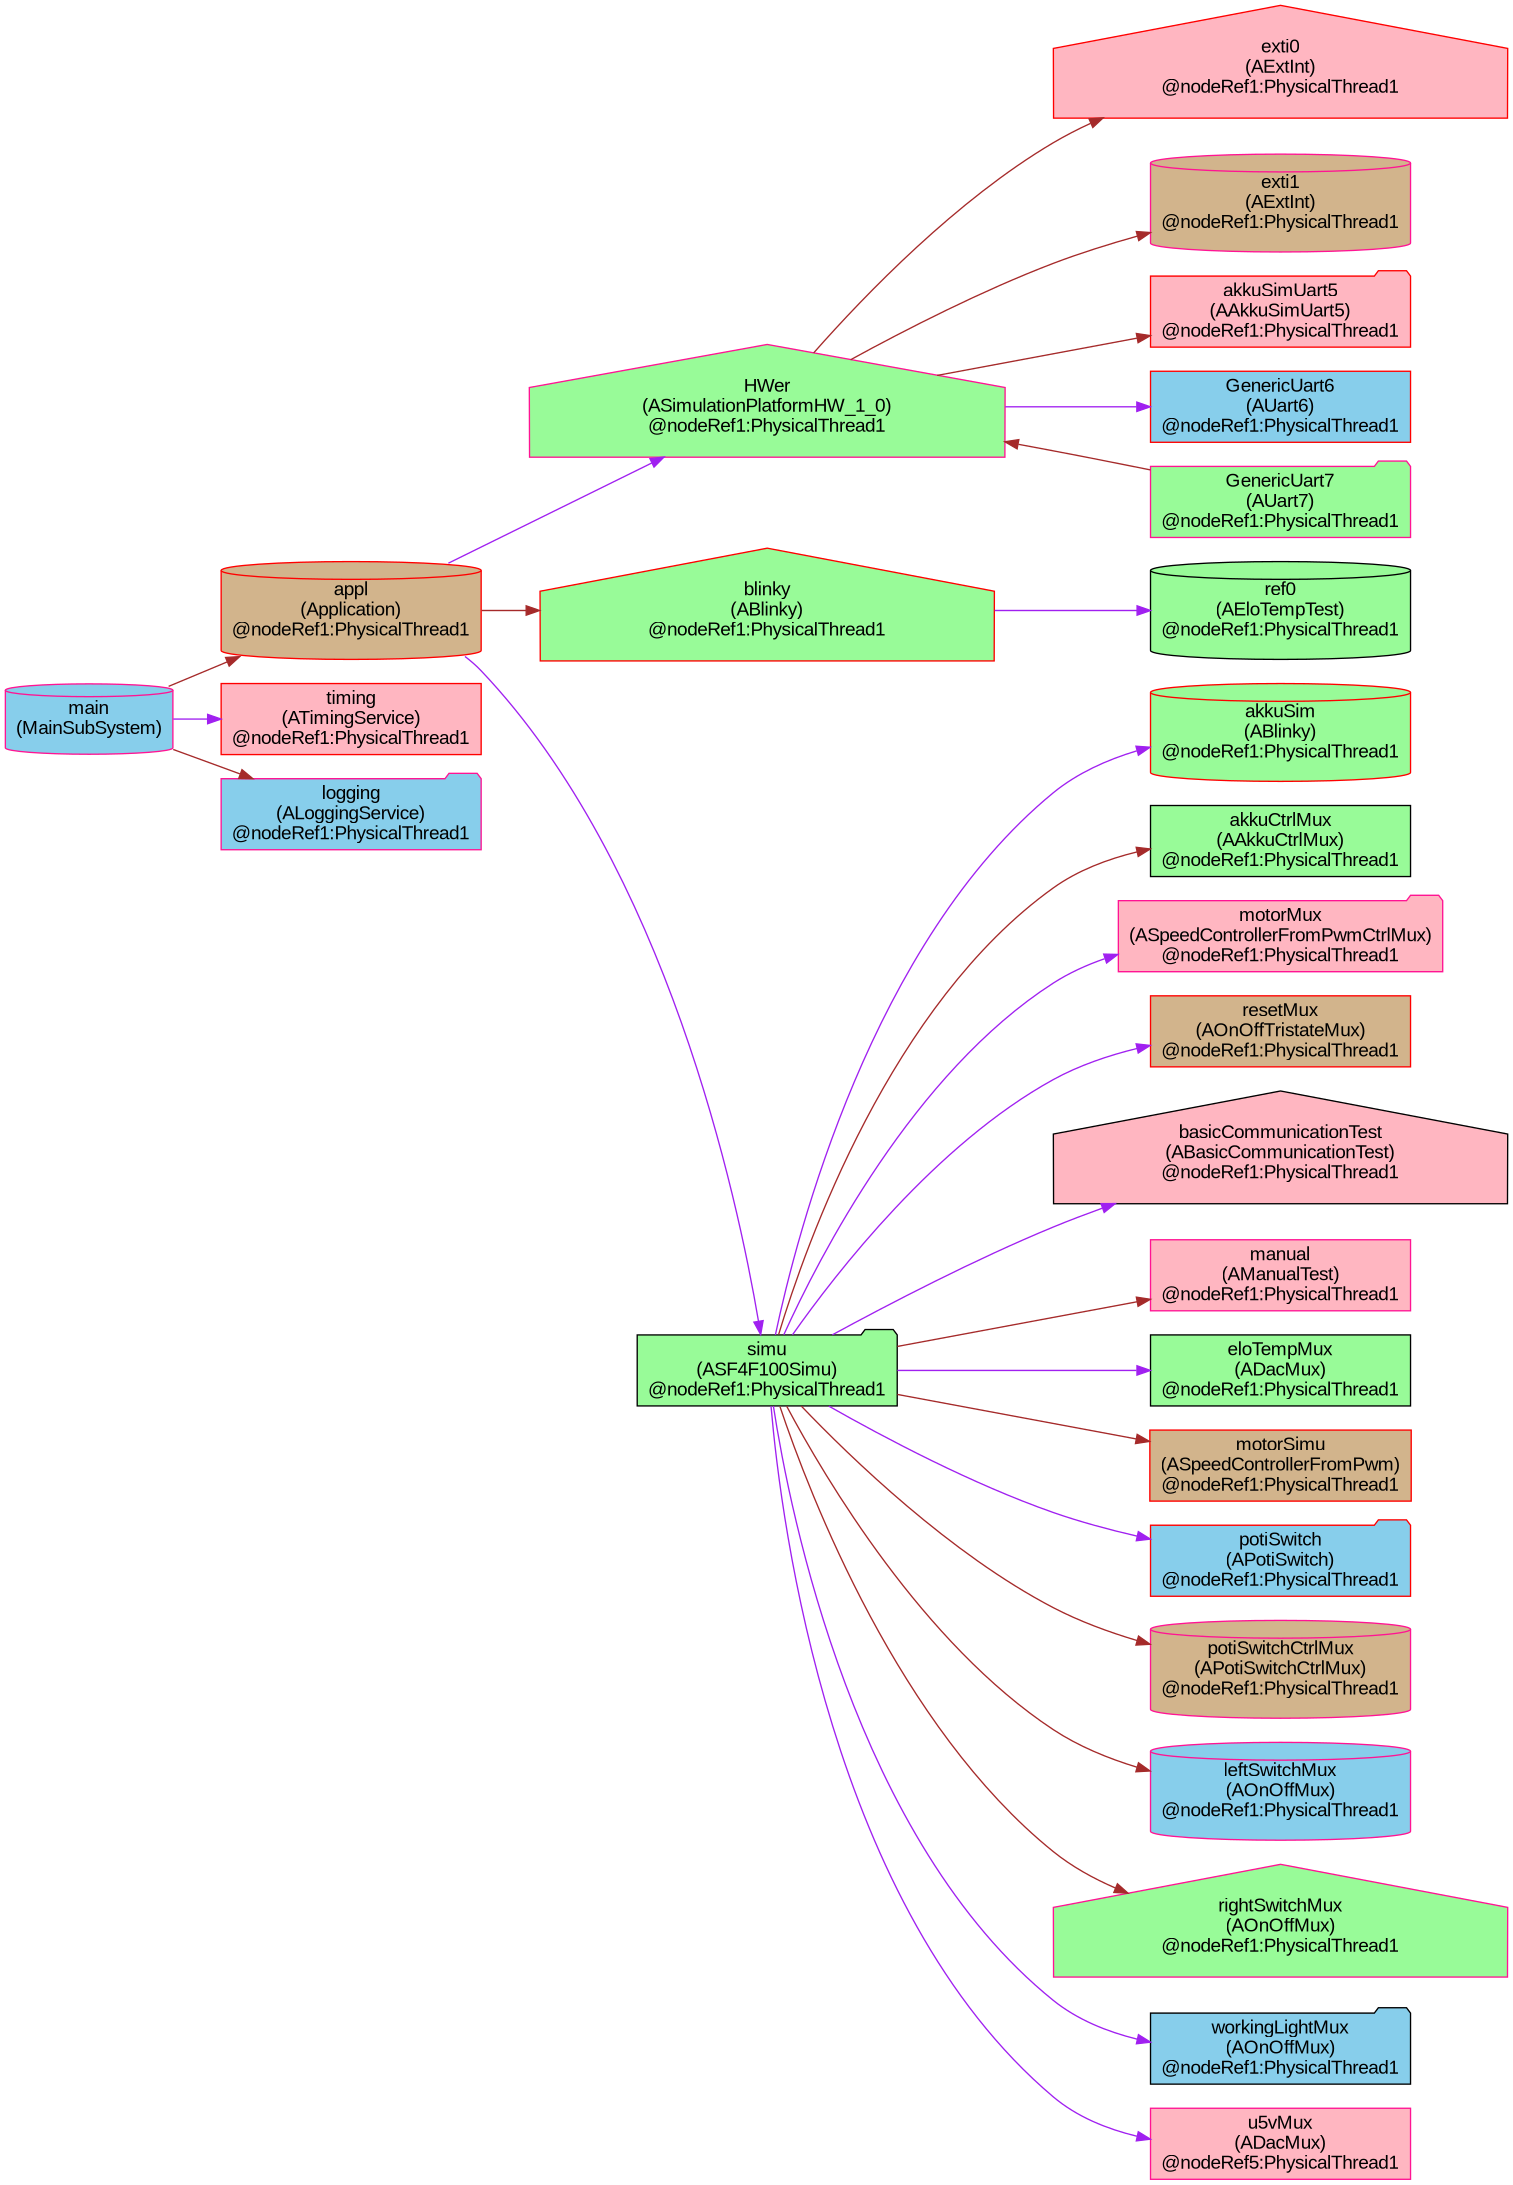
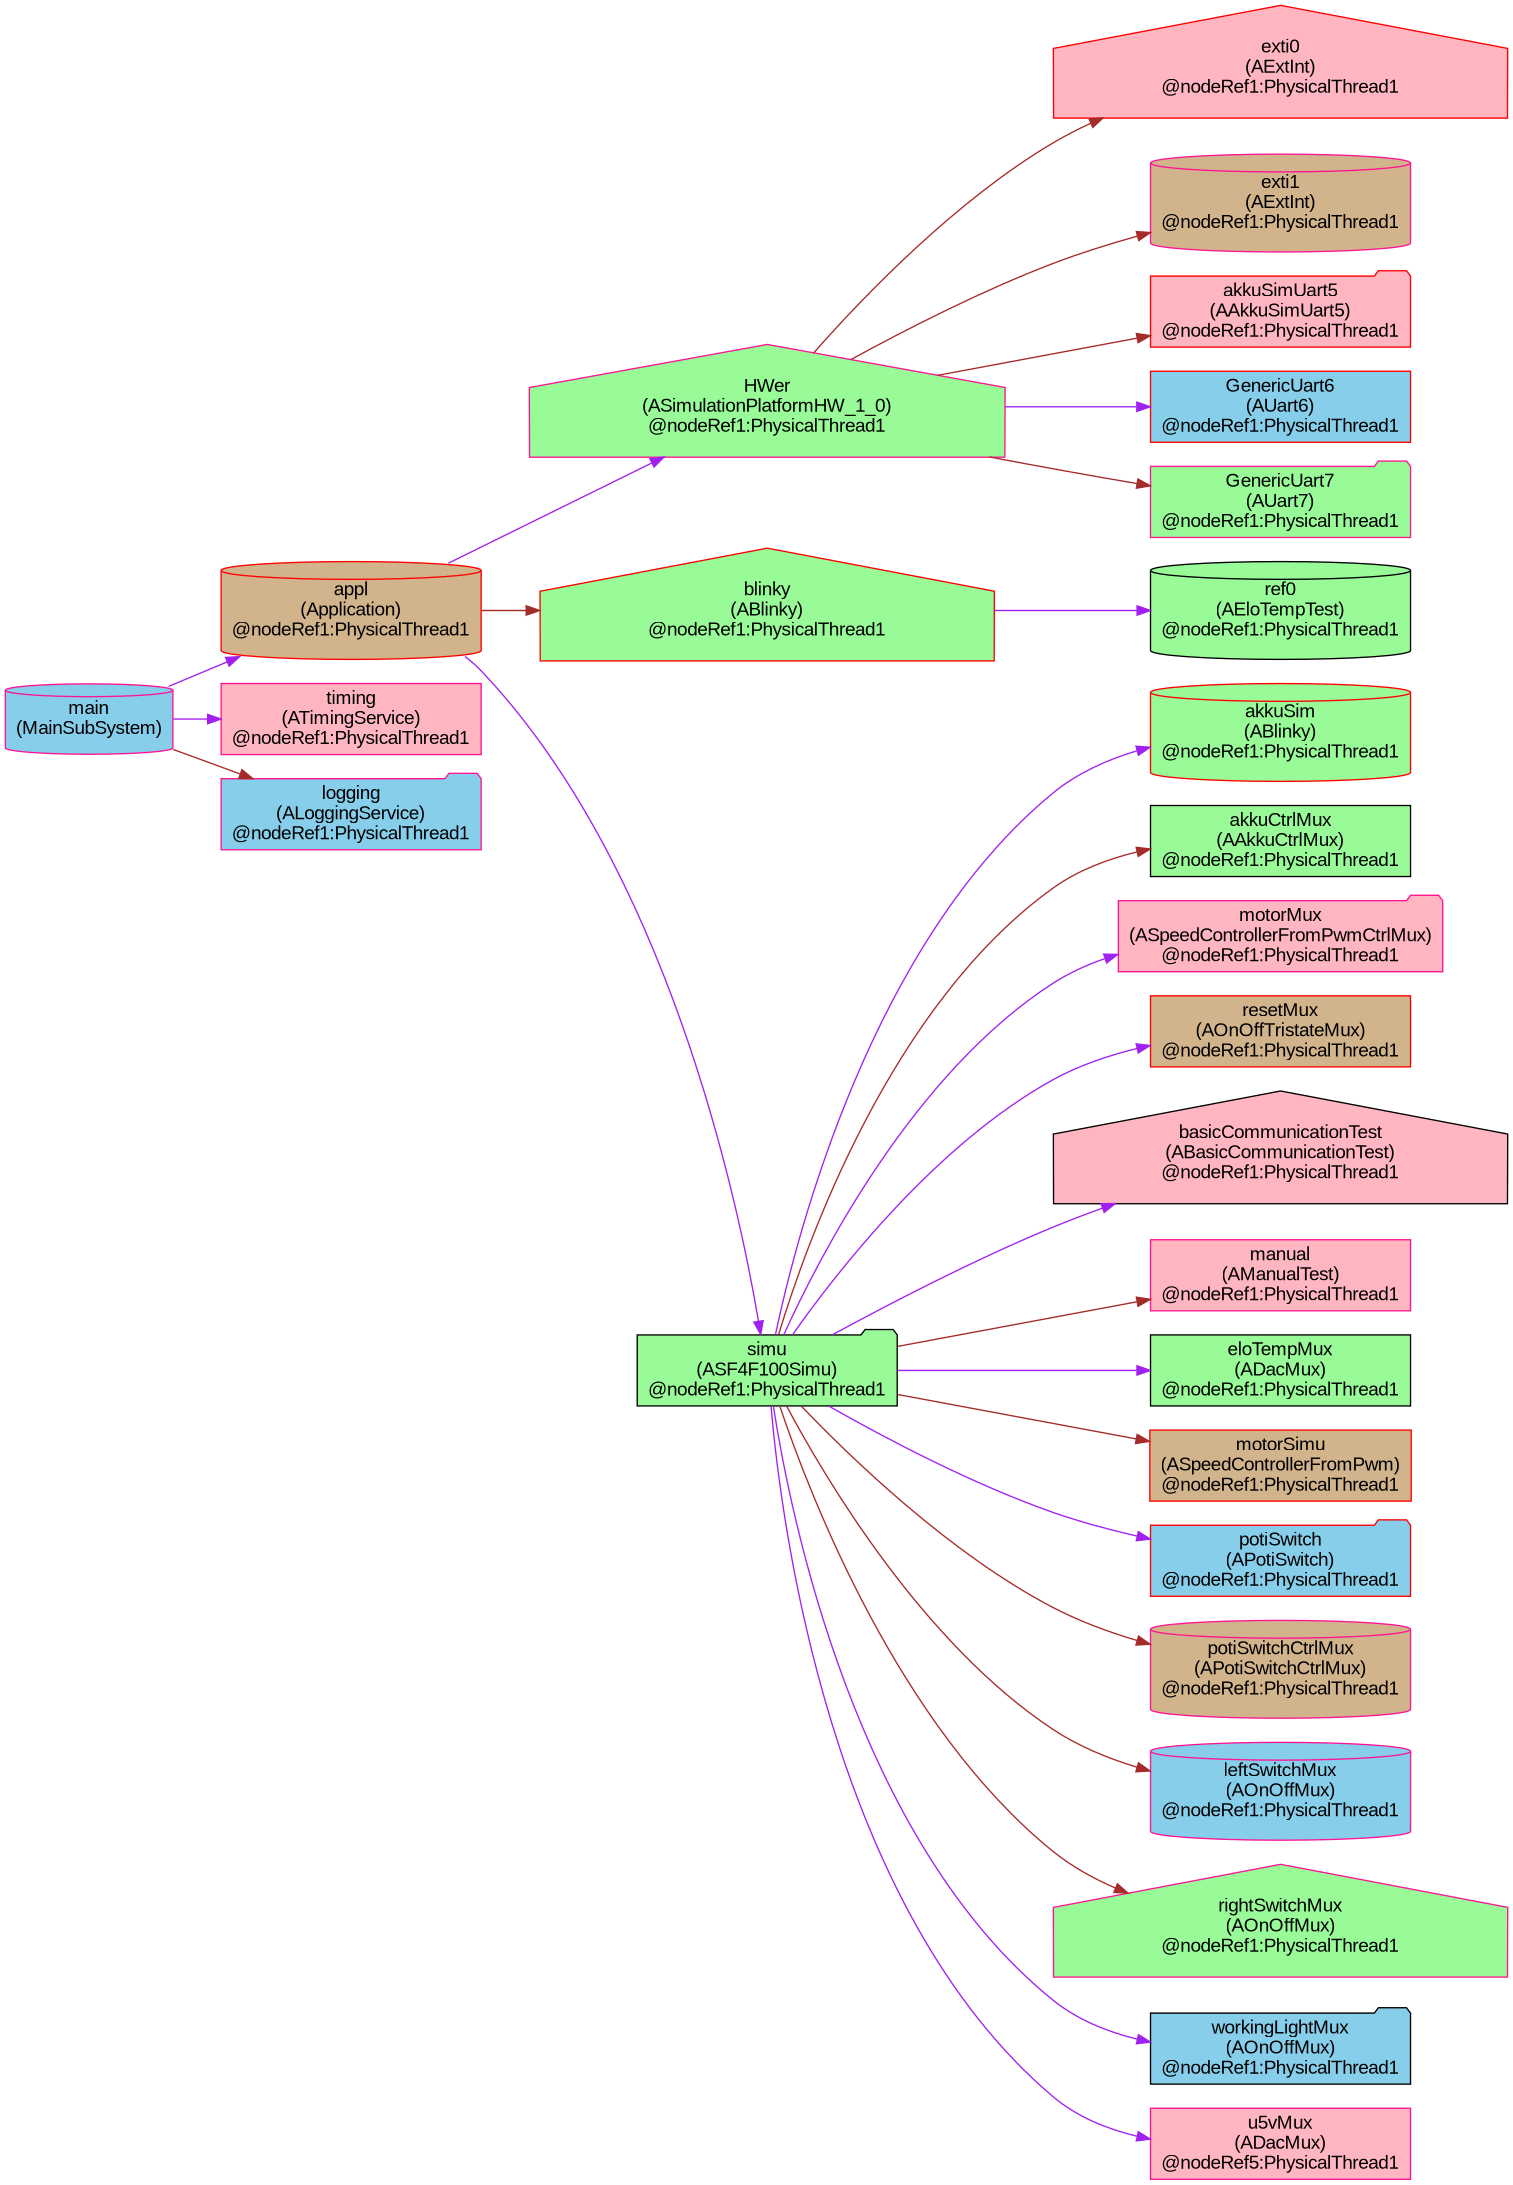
(1084, 457) -> (1063, 471)
(198, 674) -> (198, 674)
(351, 719) -> (351, 719)
